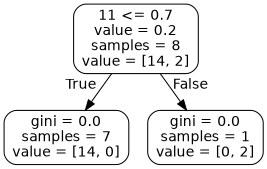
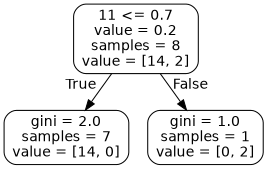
(66, 137) -> (66, 137)
(205, 137) -> (205, 137)
